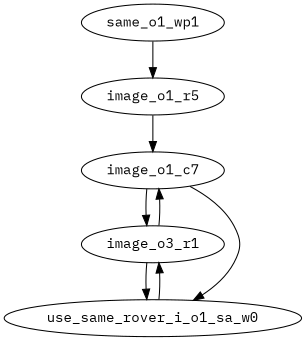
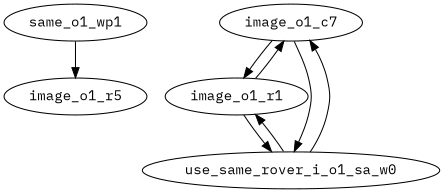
(153, 128) -> (329, 101)
(153, 244) -> (237, 96)
